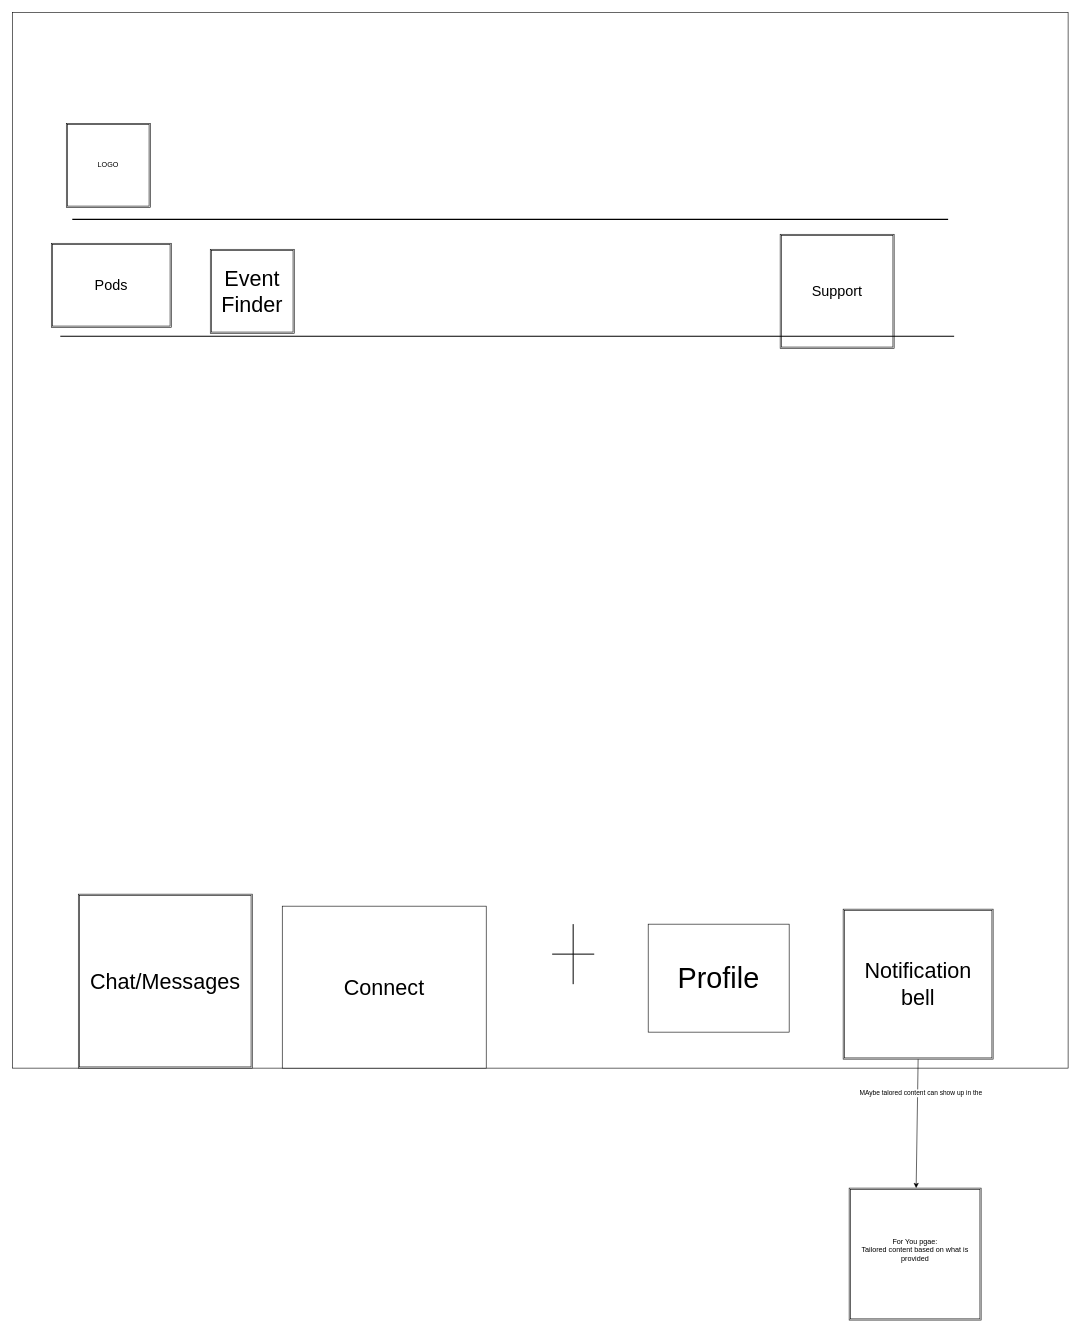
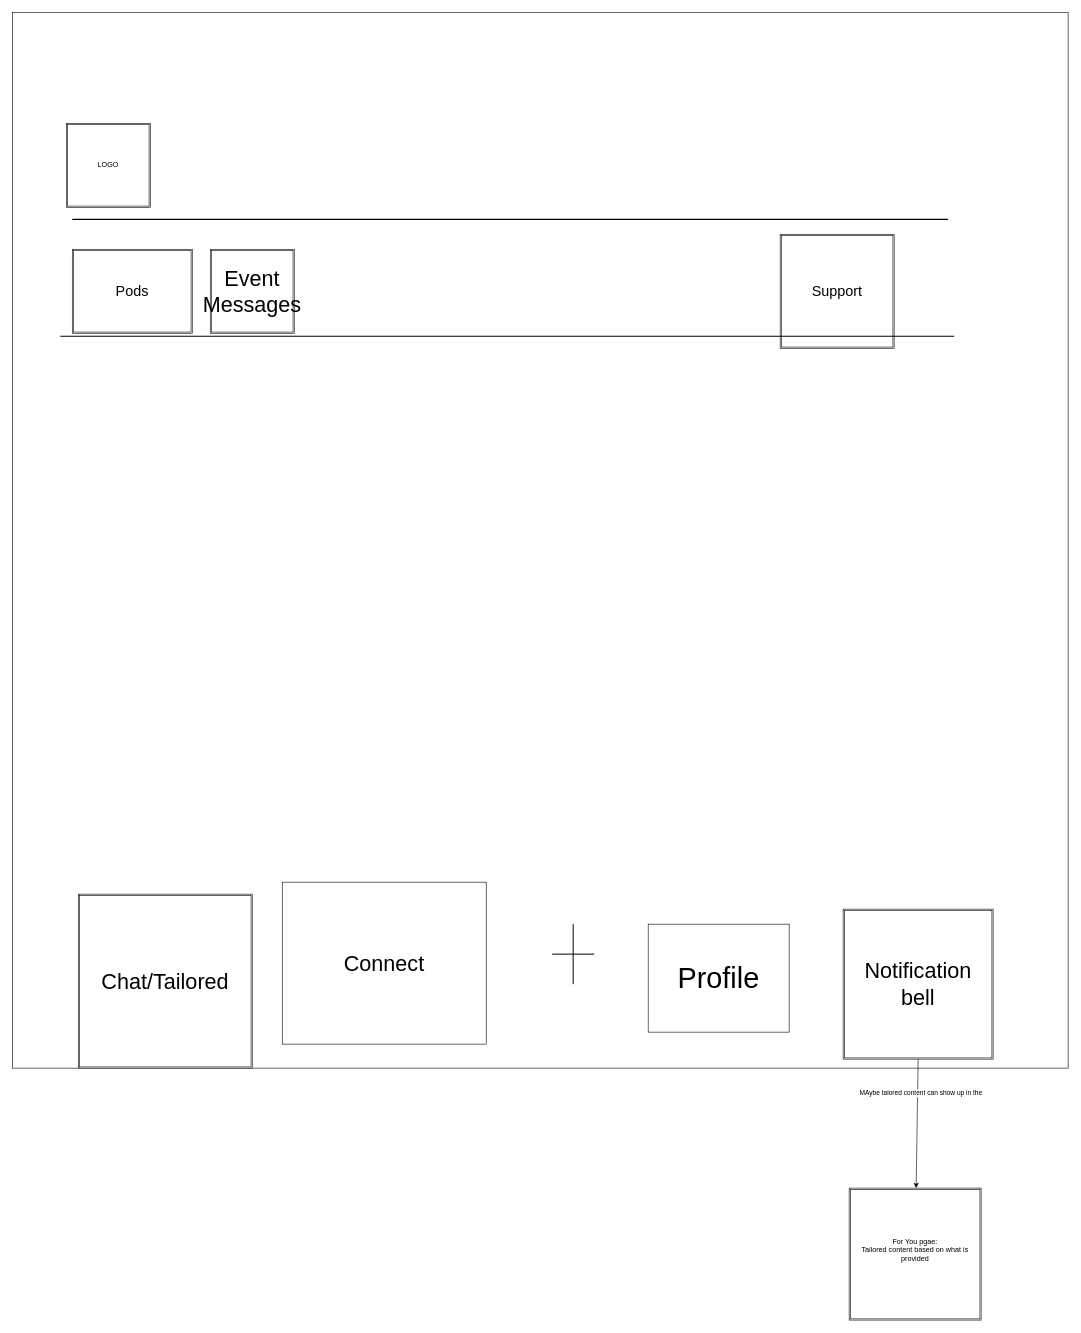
(111, 285) -> (132, 291)
(252, 291) -> (252, 291)
(165, 981) -> (165, 981)
(384, 987) -> (384, 963)
